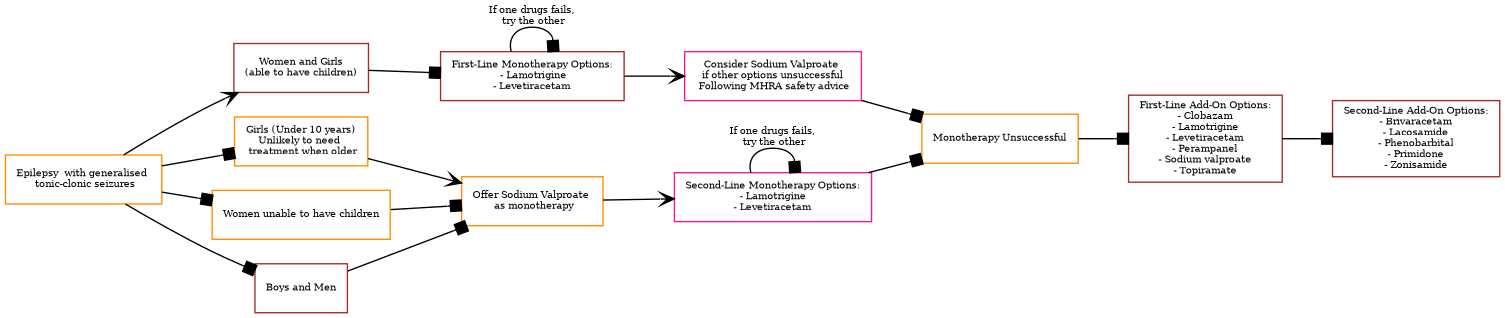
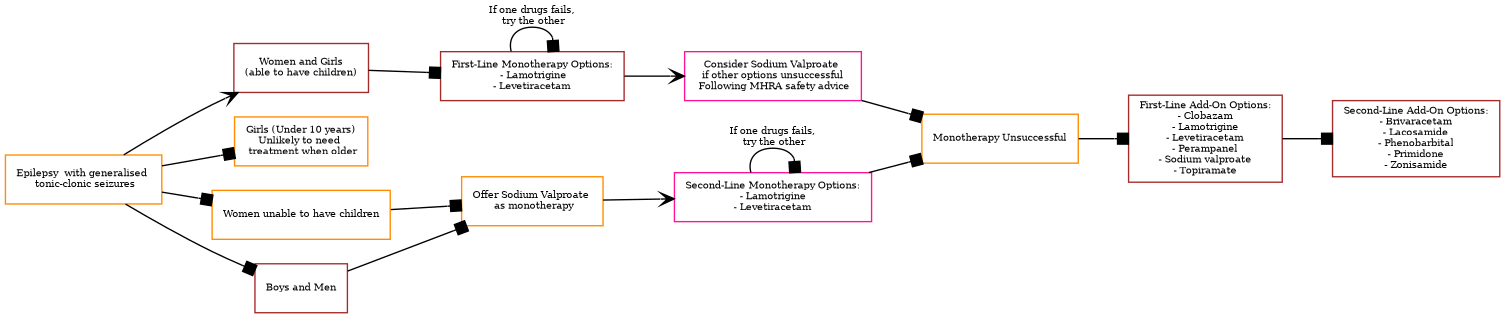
(408, 169) -> none
